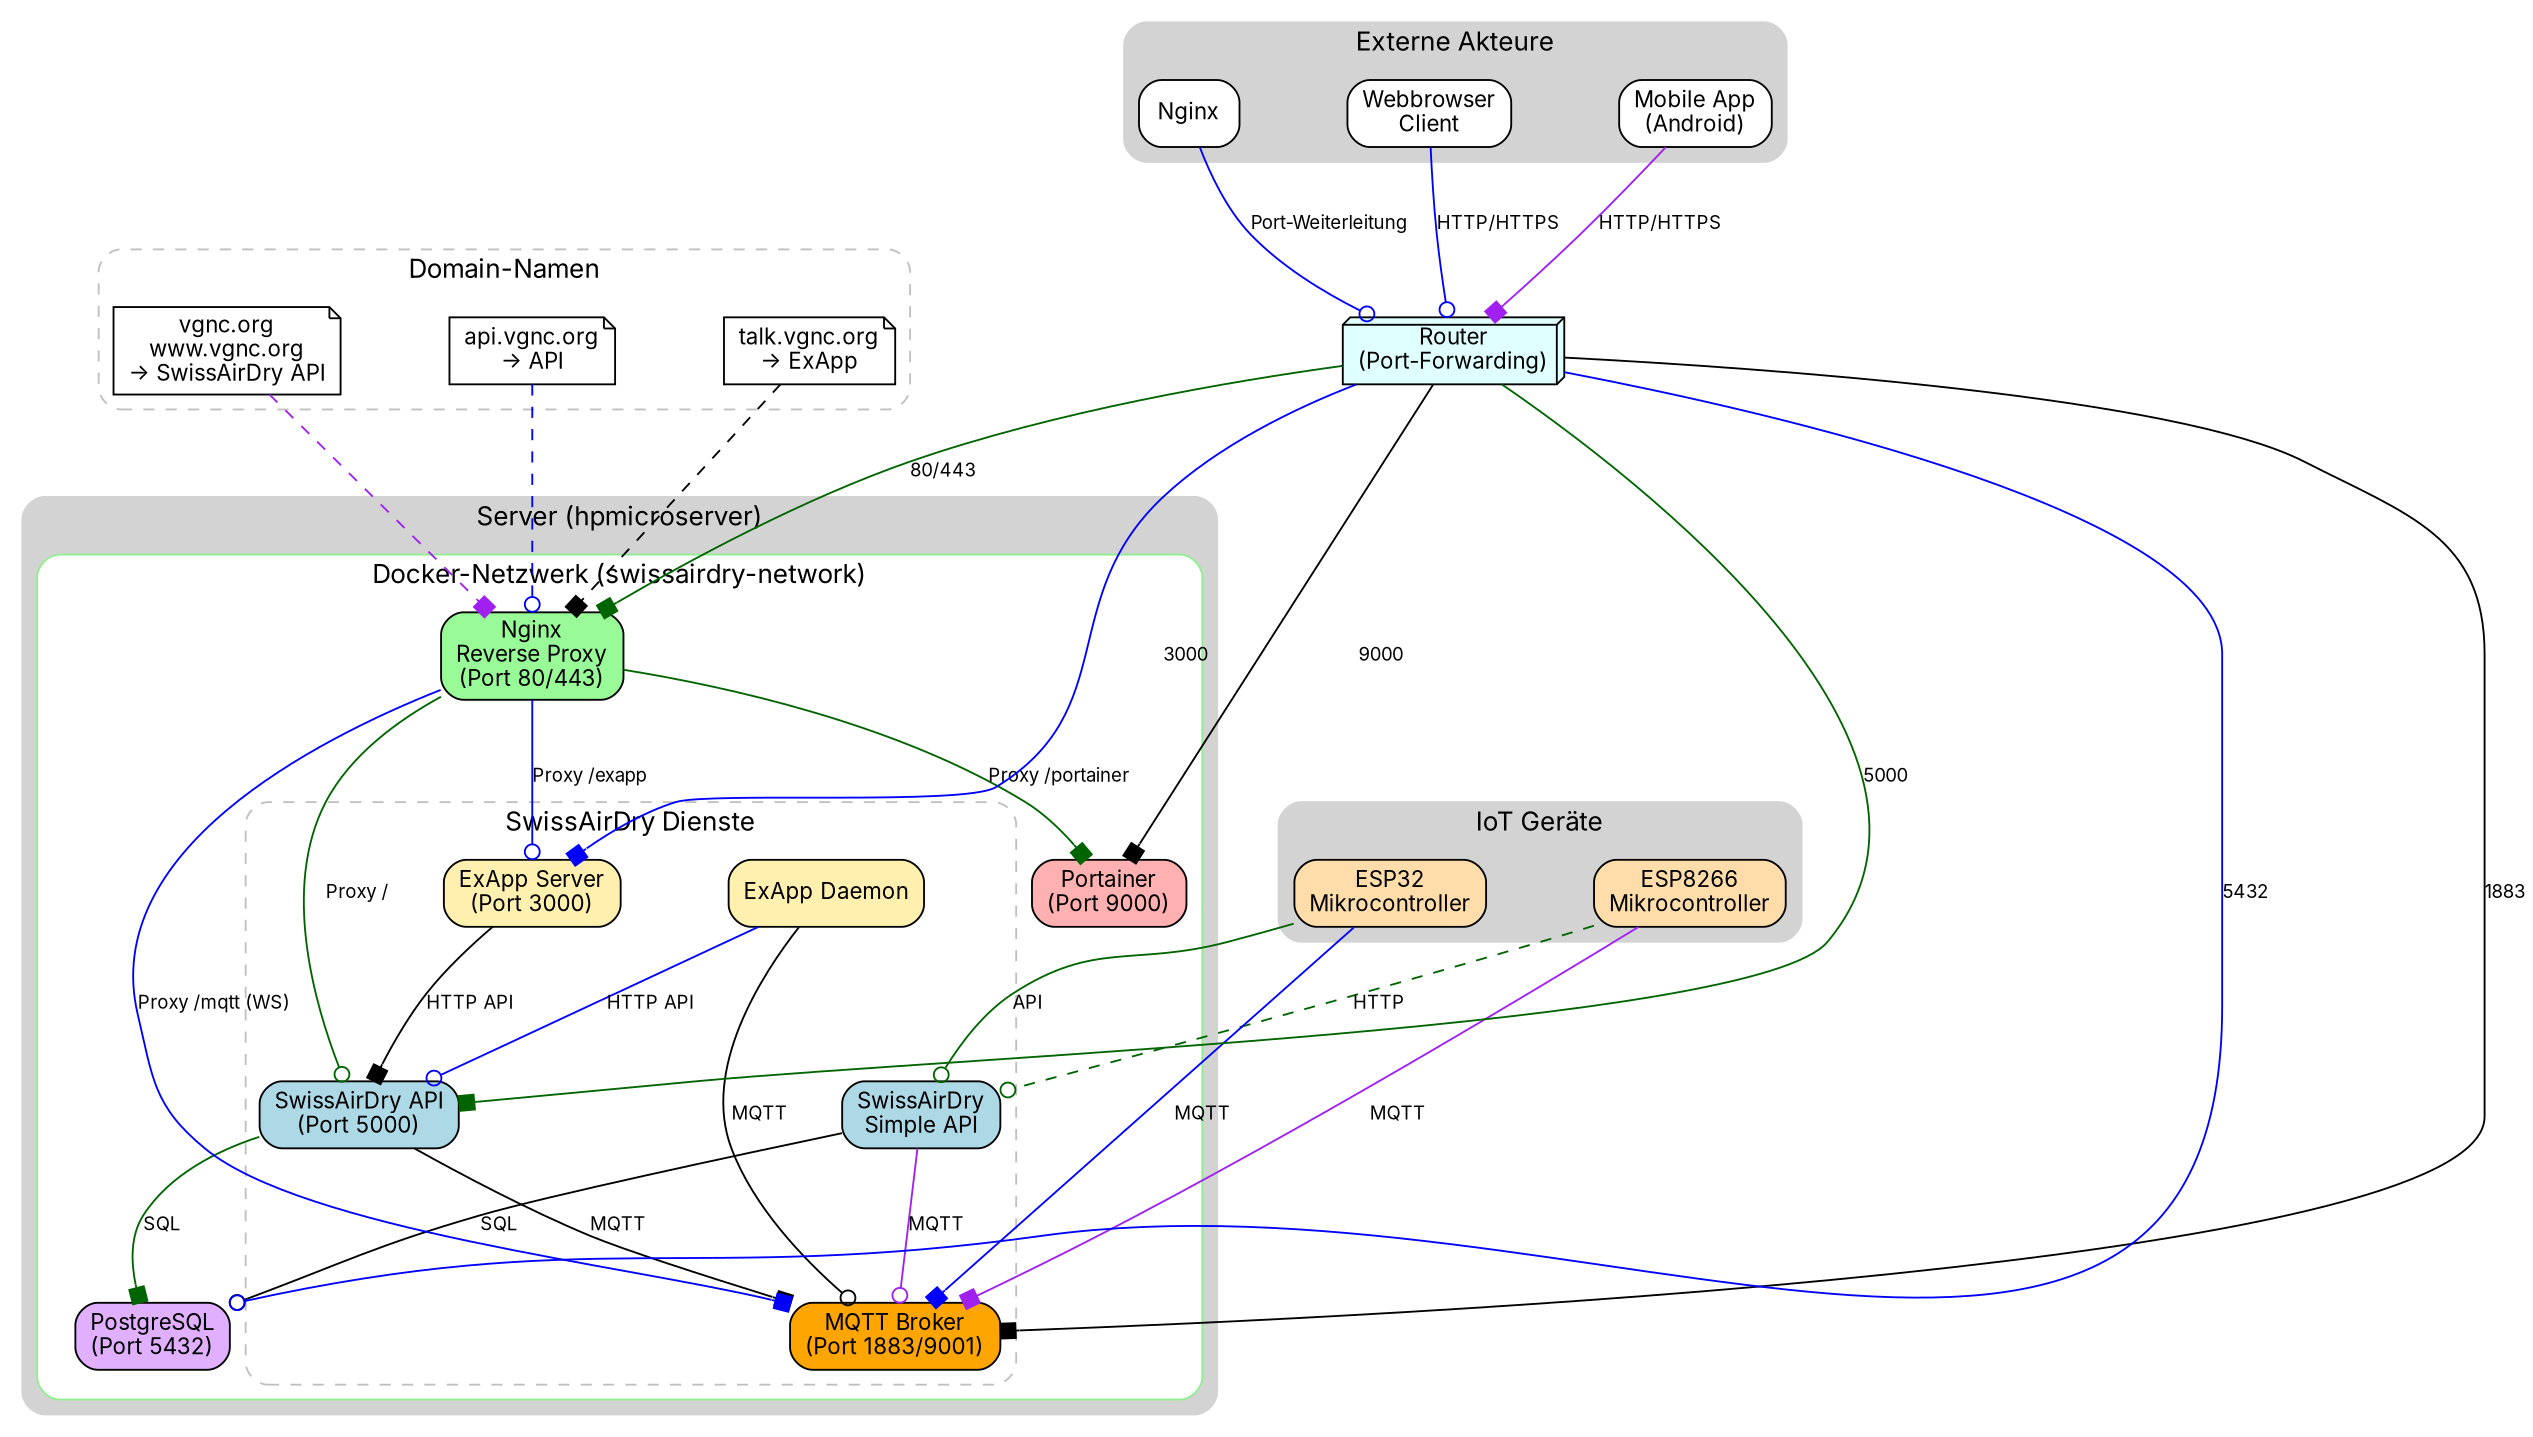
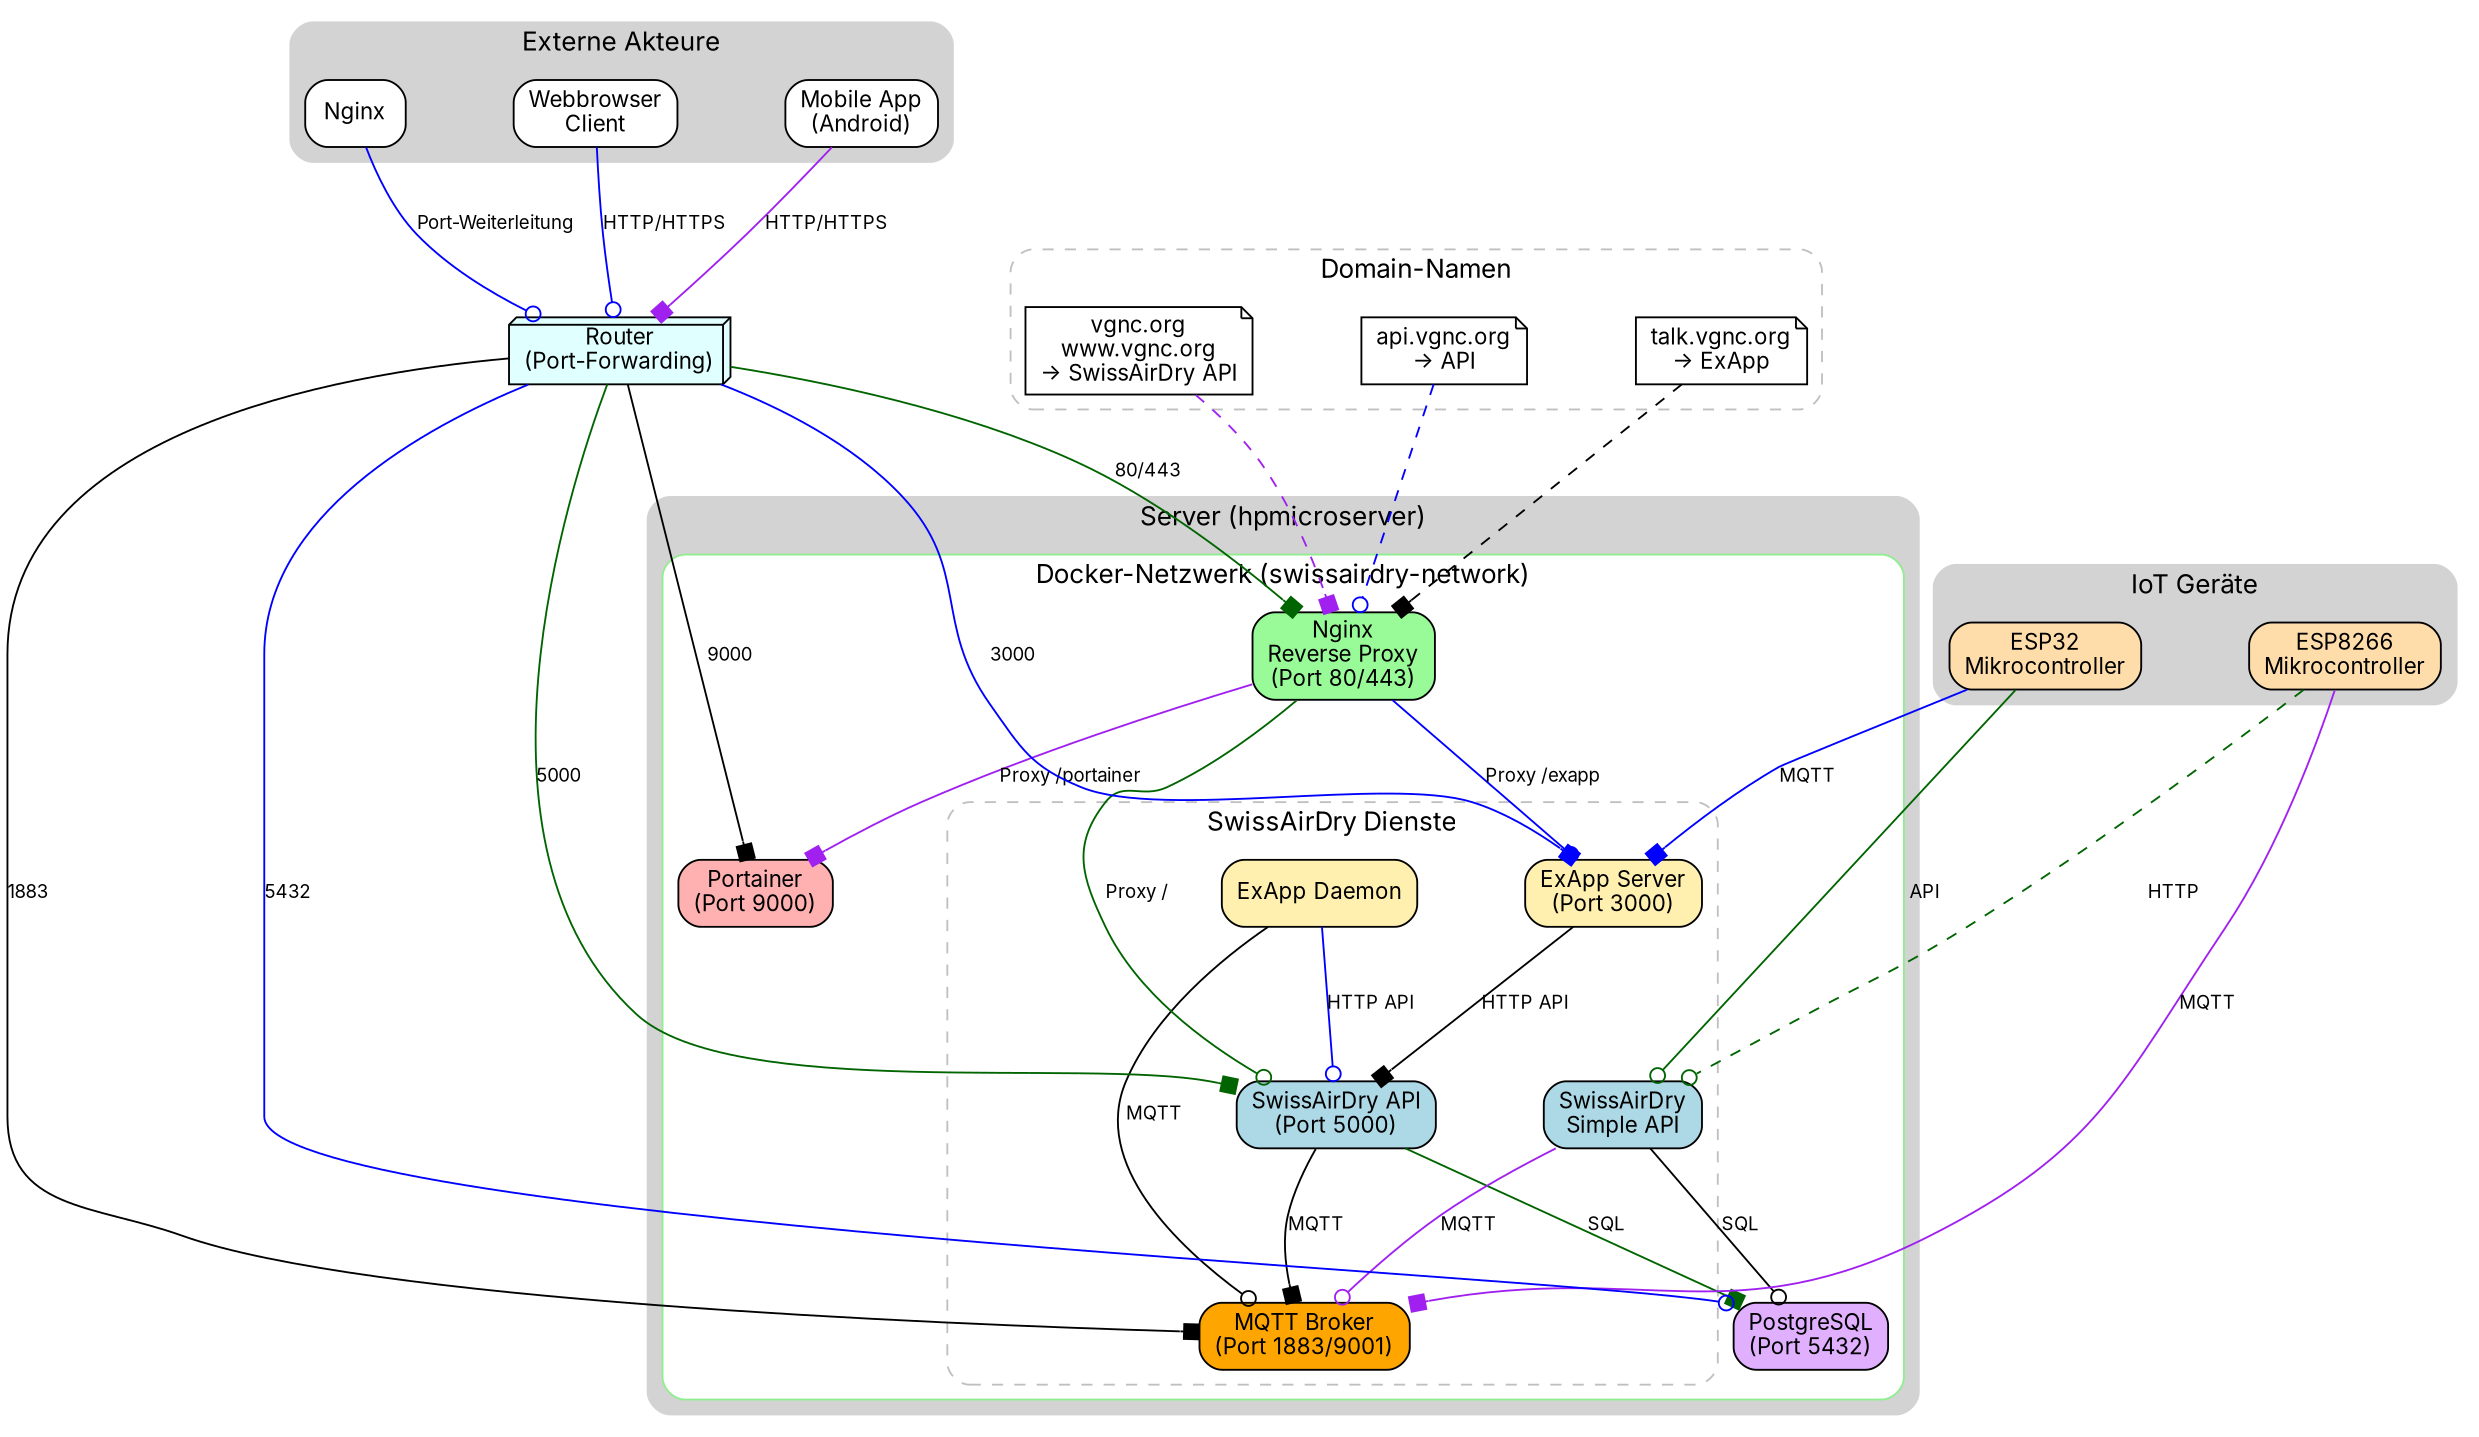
(862, 728) -> (1045, 753)
(1150, 1109) -> (1808, 754)
(188, 1133) -> none
